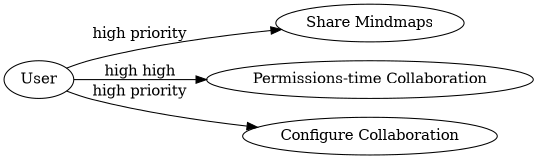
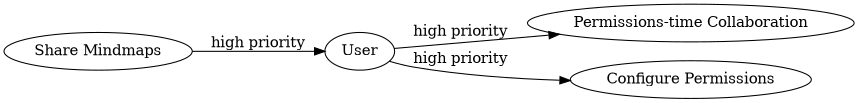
(168, 44) -> (253, 51)
(140, 72) -> (461, 32)
(370, 136) -> (691, 80)
